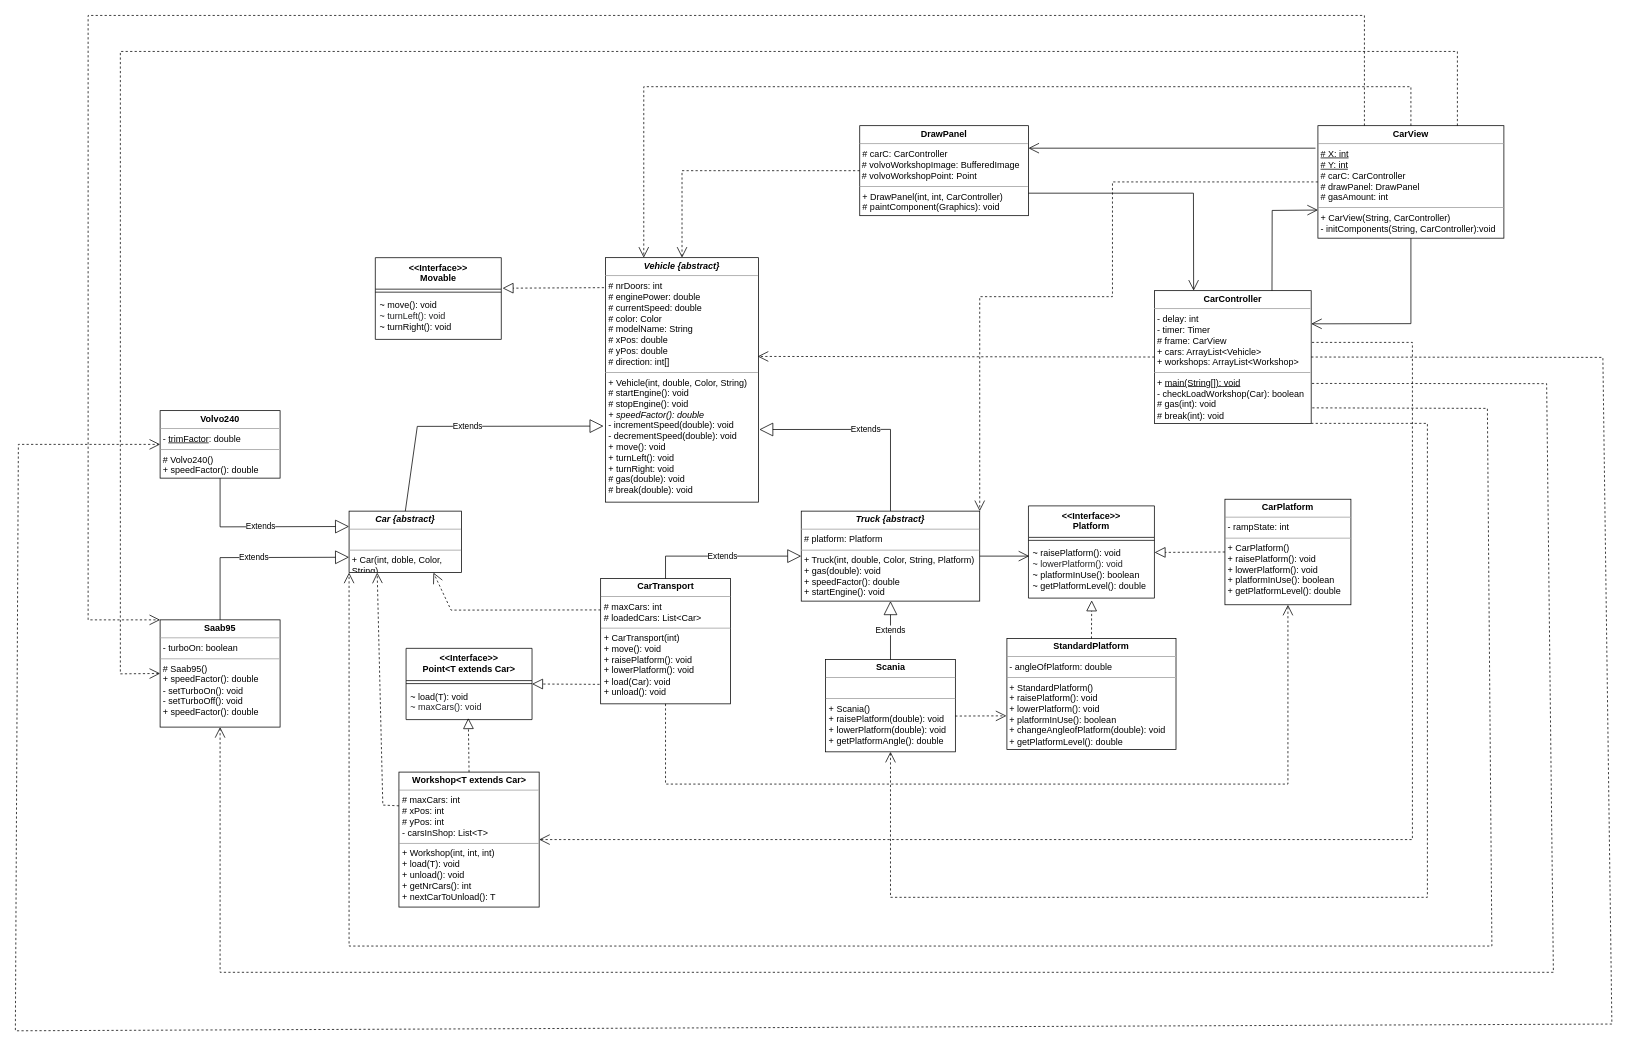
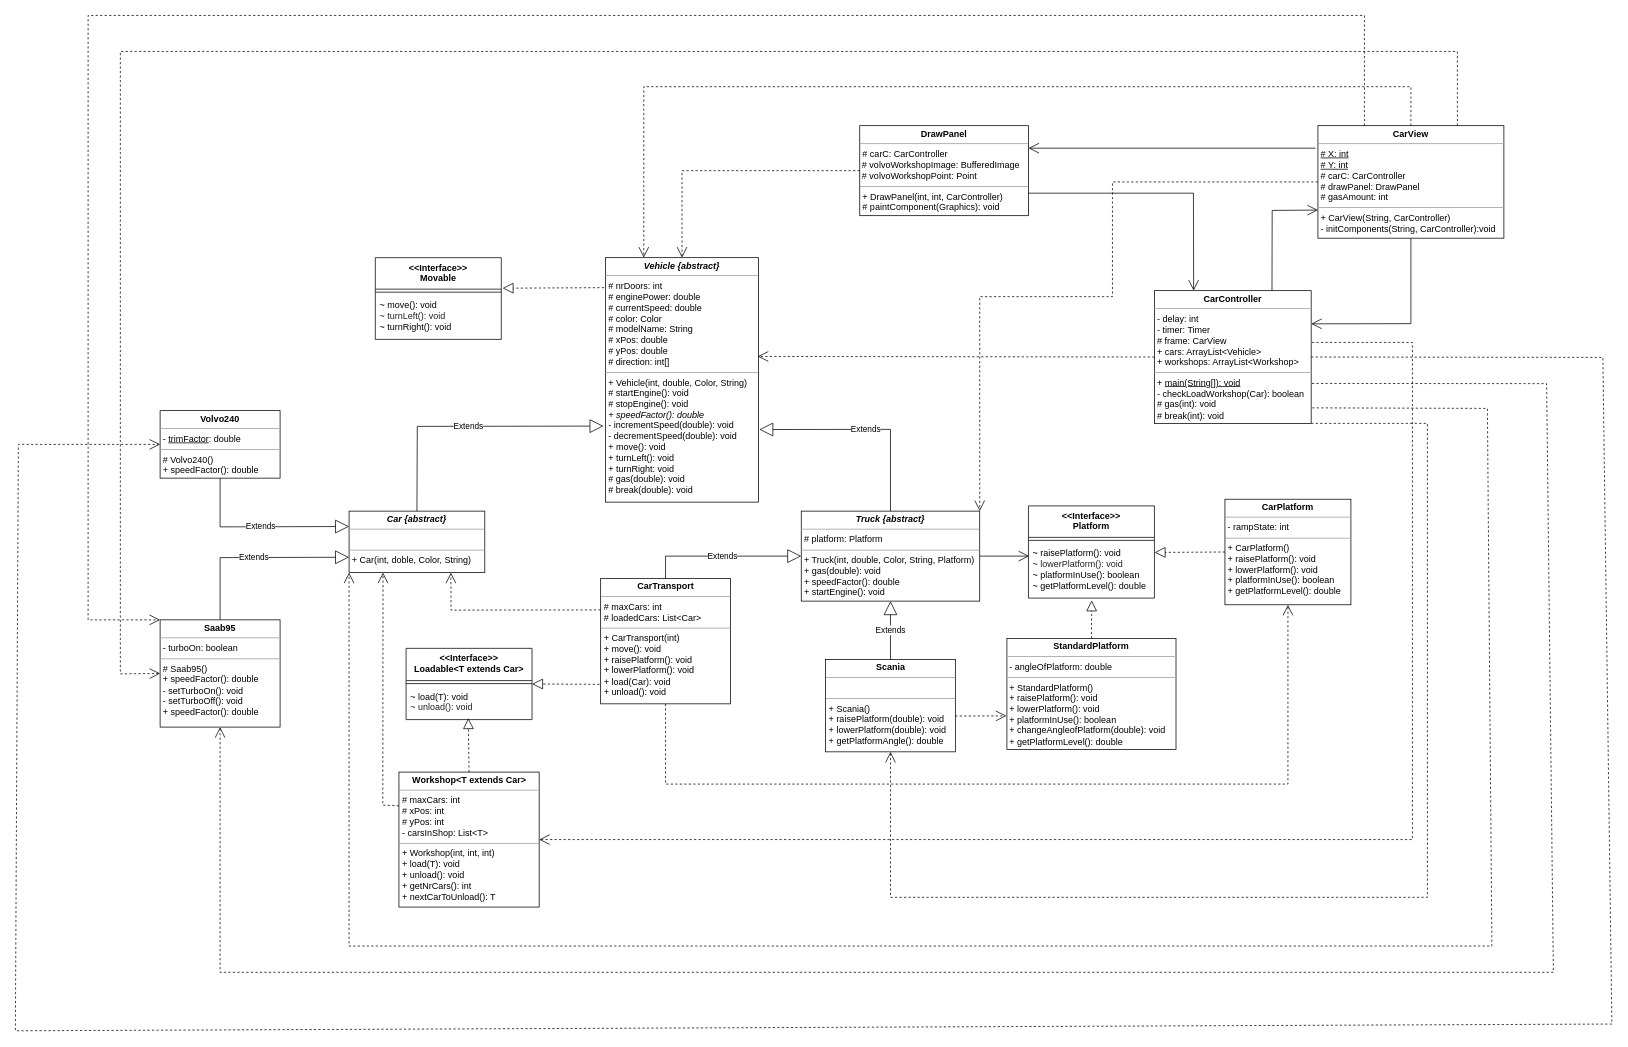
(405, 542) -> (417, 542)
(469, 664) -> (469, 664)
(449, 703) -> (445, 703)
